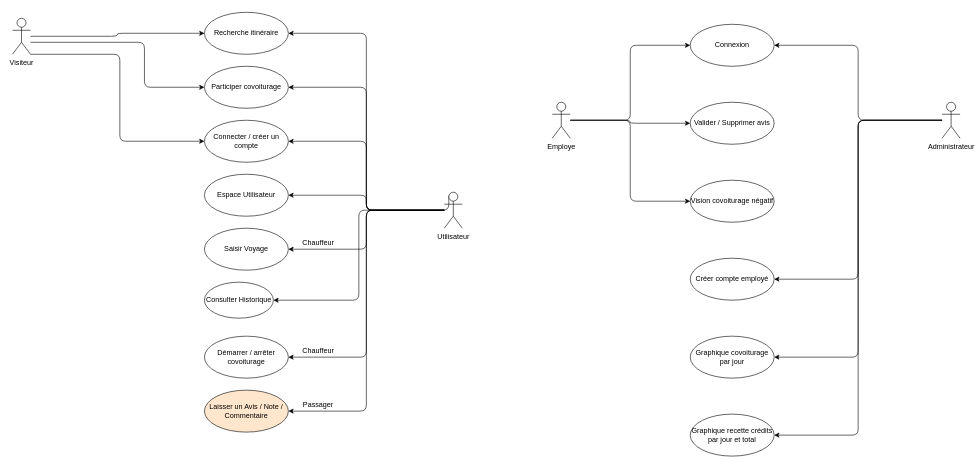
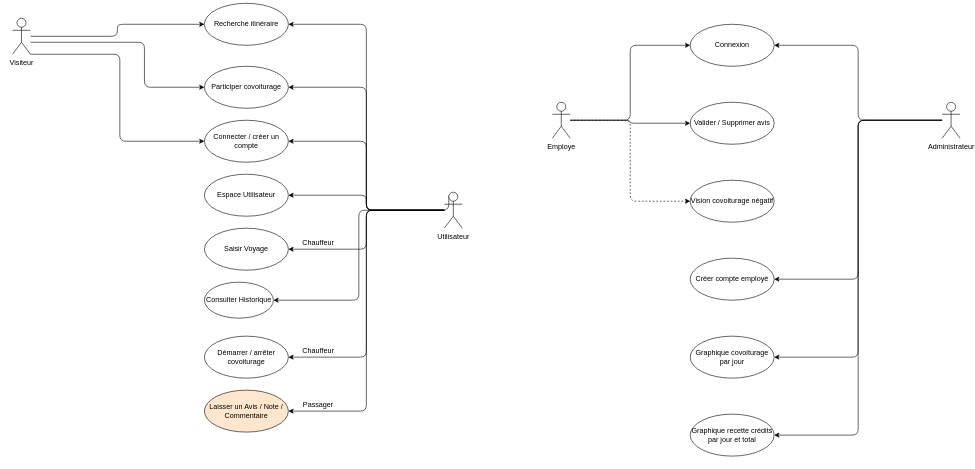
(246, 33) -> (246, 24)
(630, 190) -> (630, 190)
